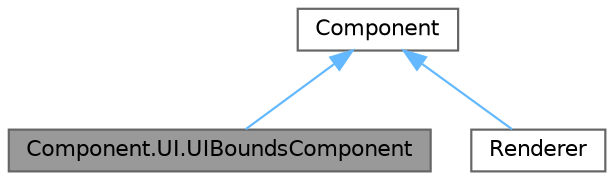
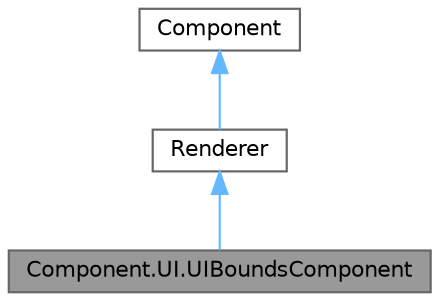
(290, 97) -> (220, 222)
